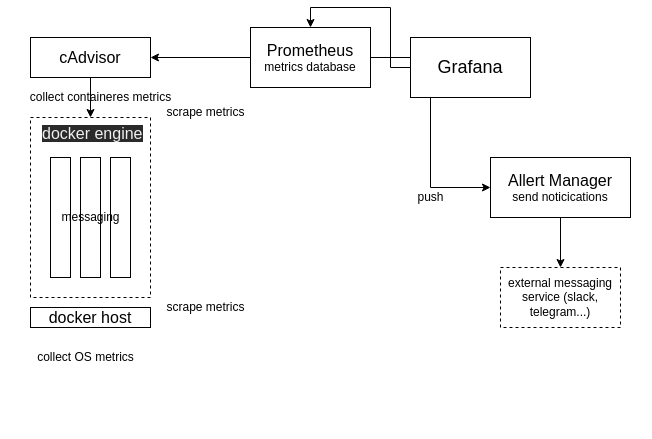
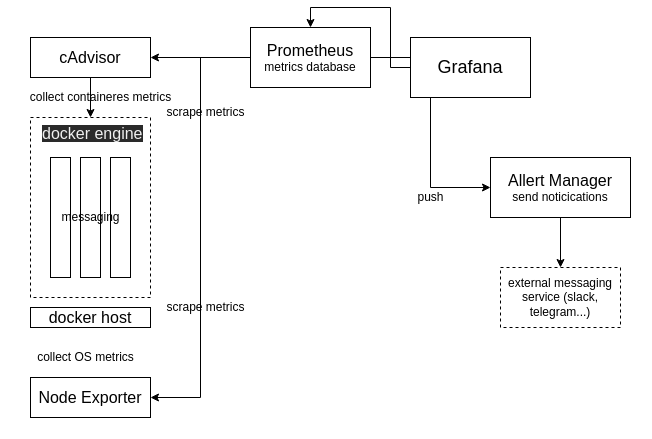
none -> (201, 250)
none -> (91, 398)
